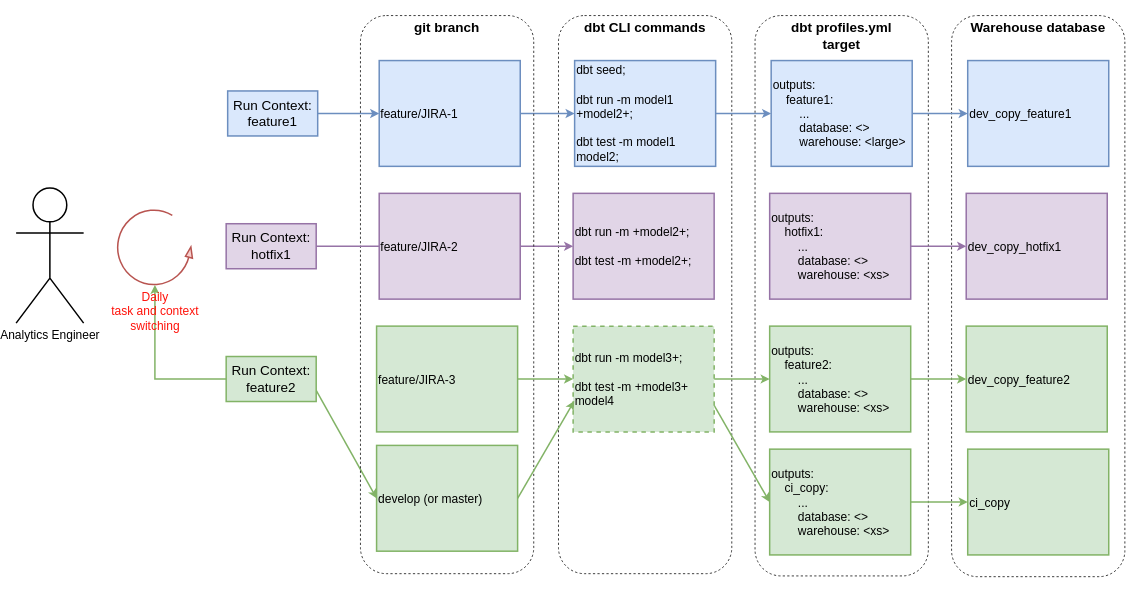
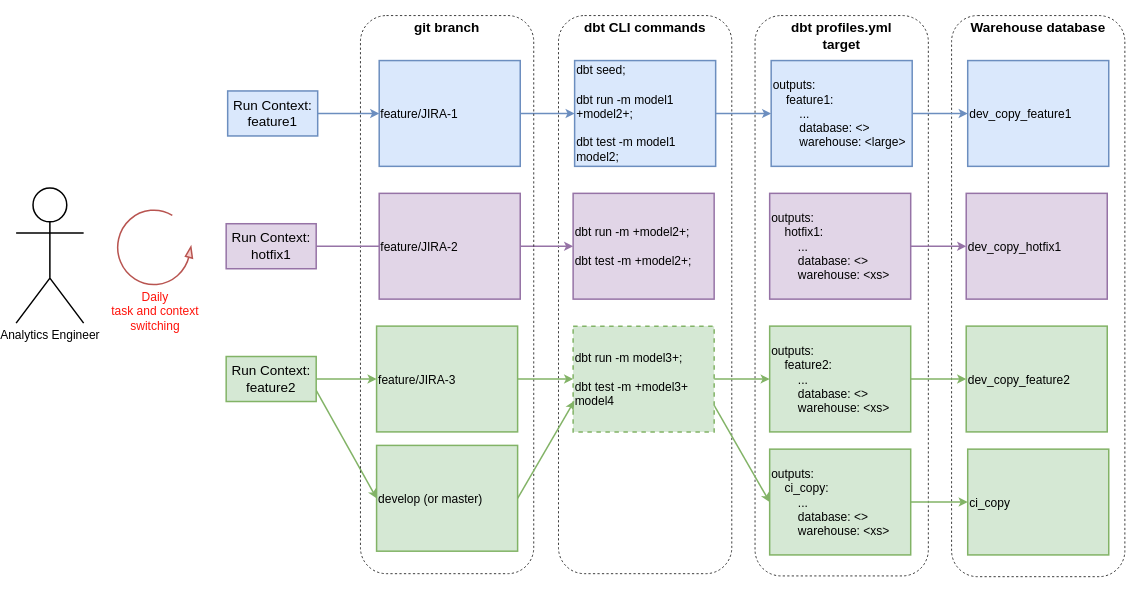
(155, 371) -> (343, 379)
